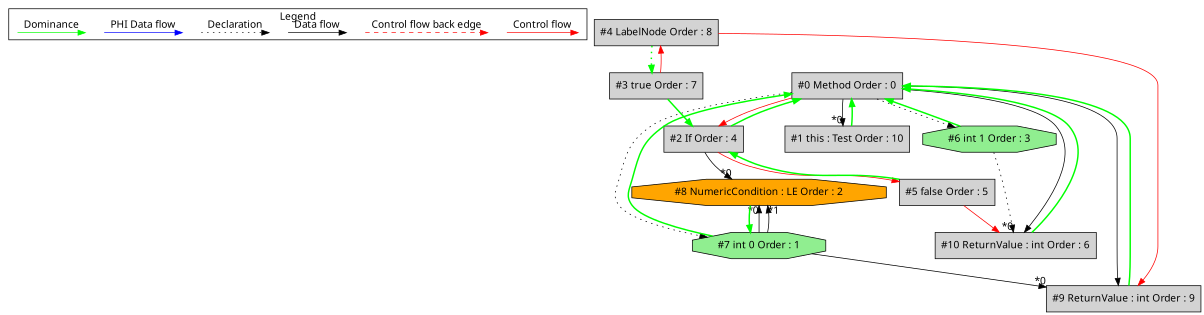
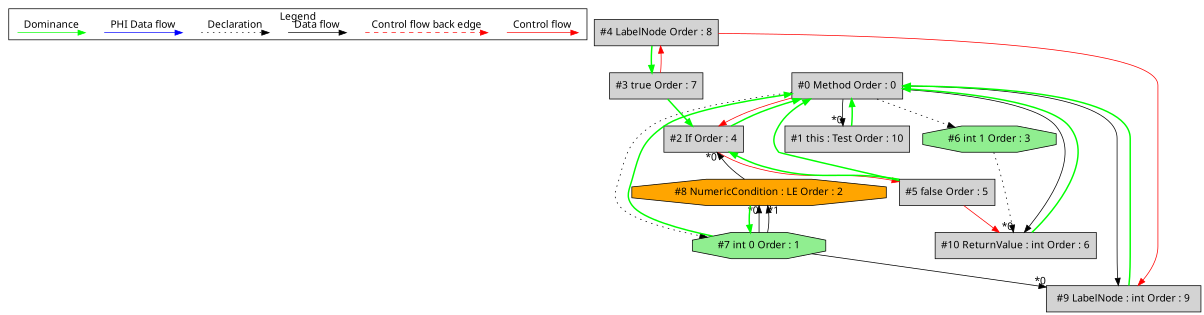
(651, 56) -> (651, 56)
(927, 114) -> (808, 159)
(714, 165) -> (732, 170)
(1124, 299) -> (1124, 299)
